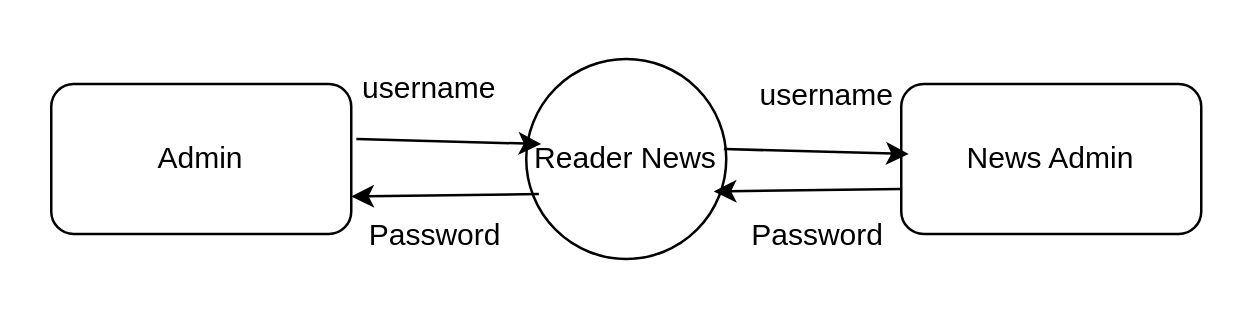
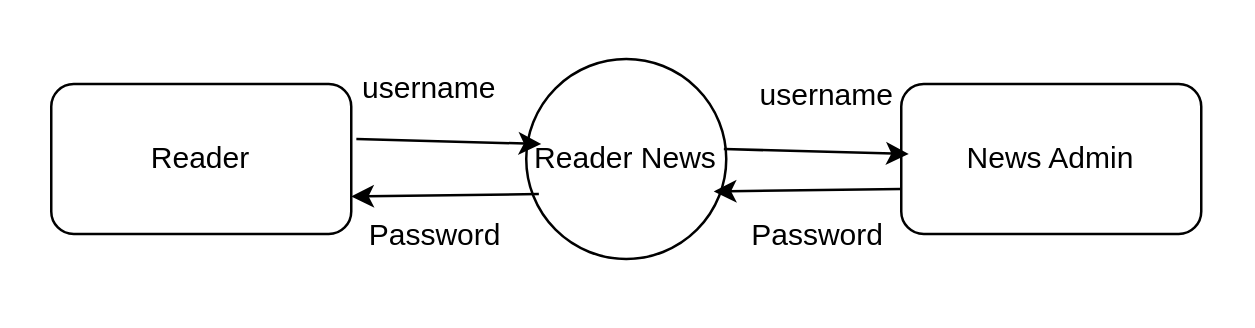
(201, 159) -> (201, 159)
